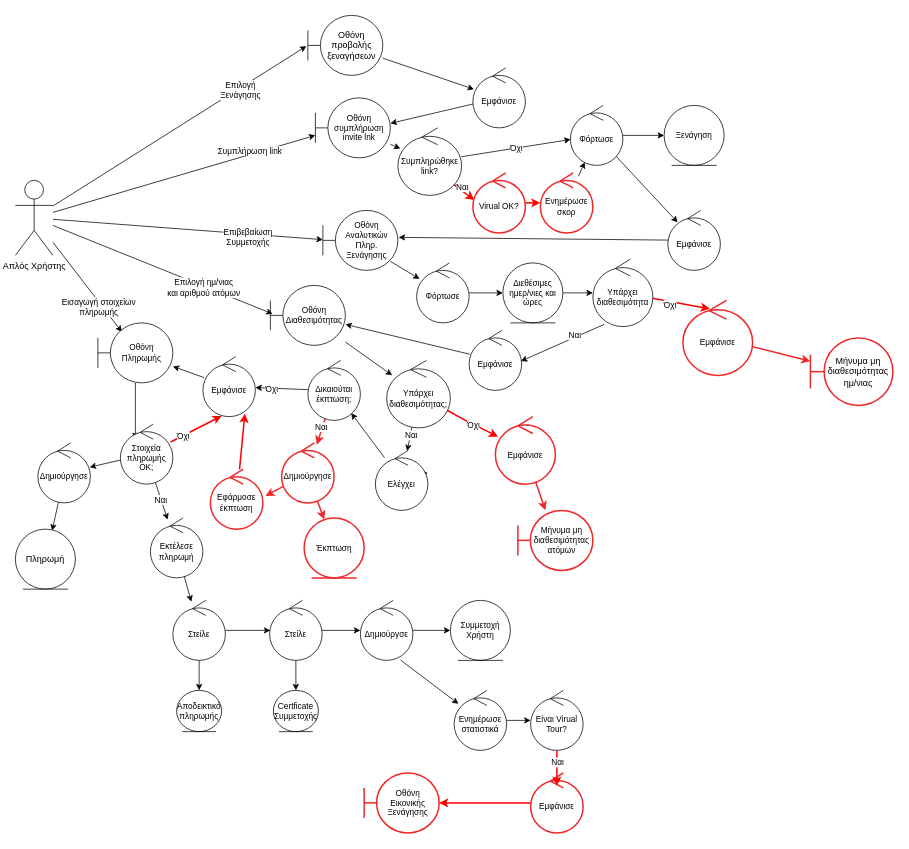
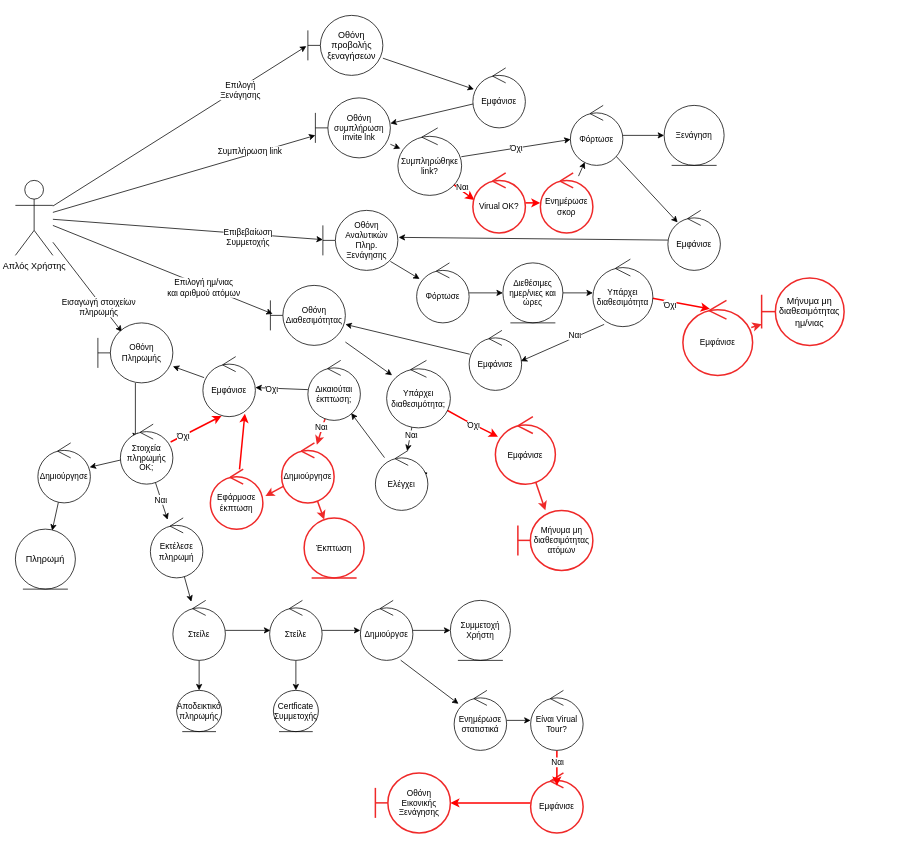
(852, 372) -> (803, 312)
(419, 399) -> (419, 399)
(402, 803) -> (413, 803)
